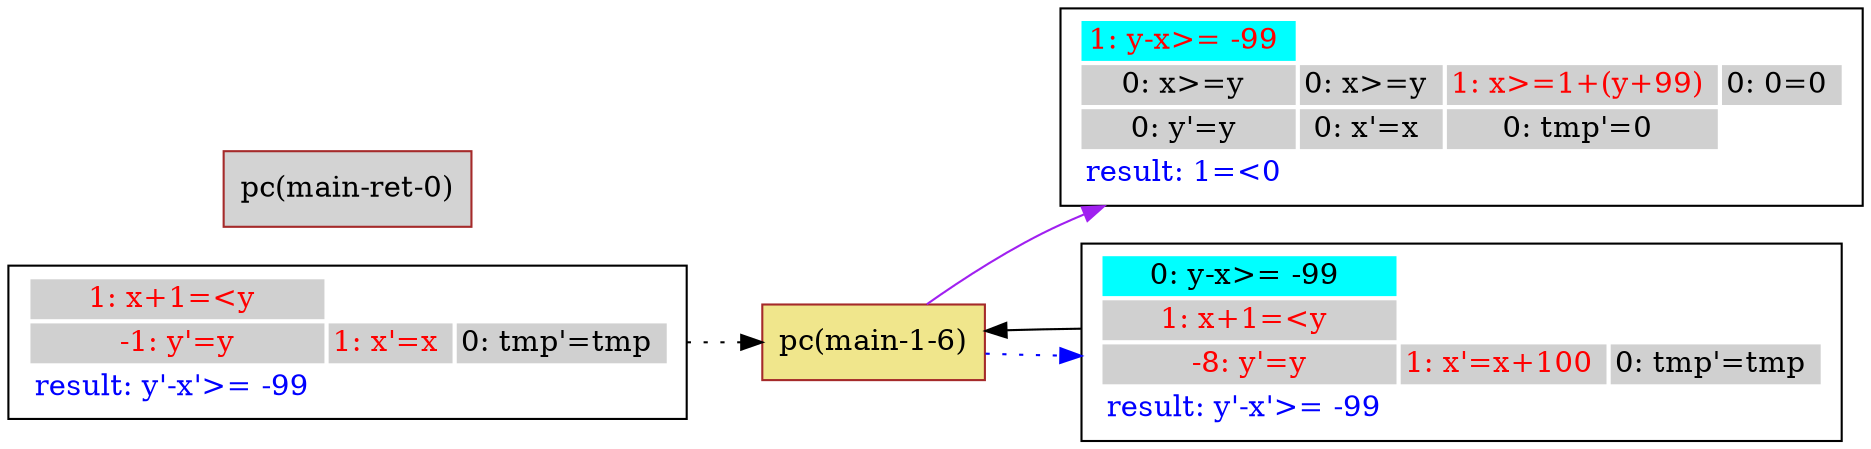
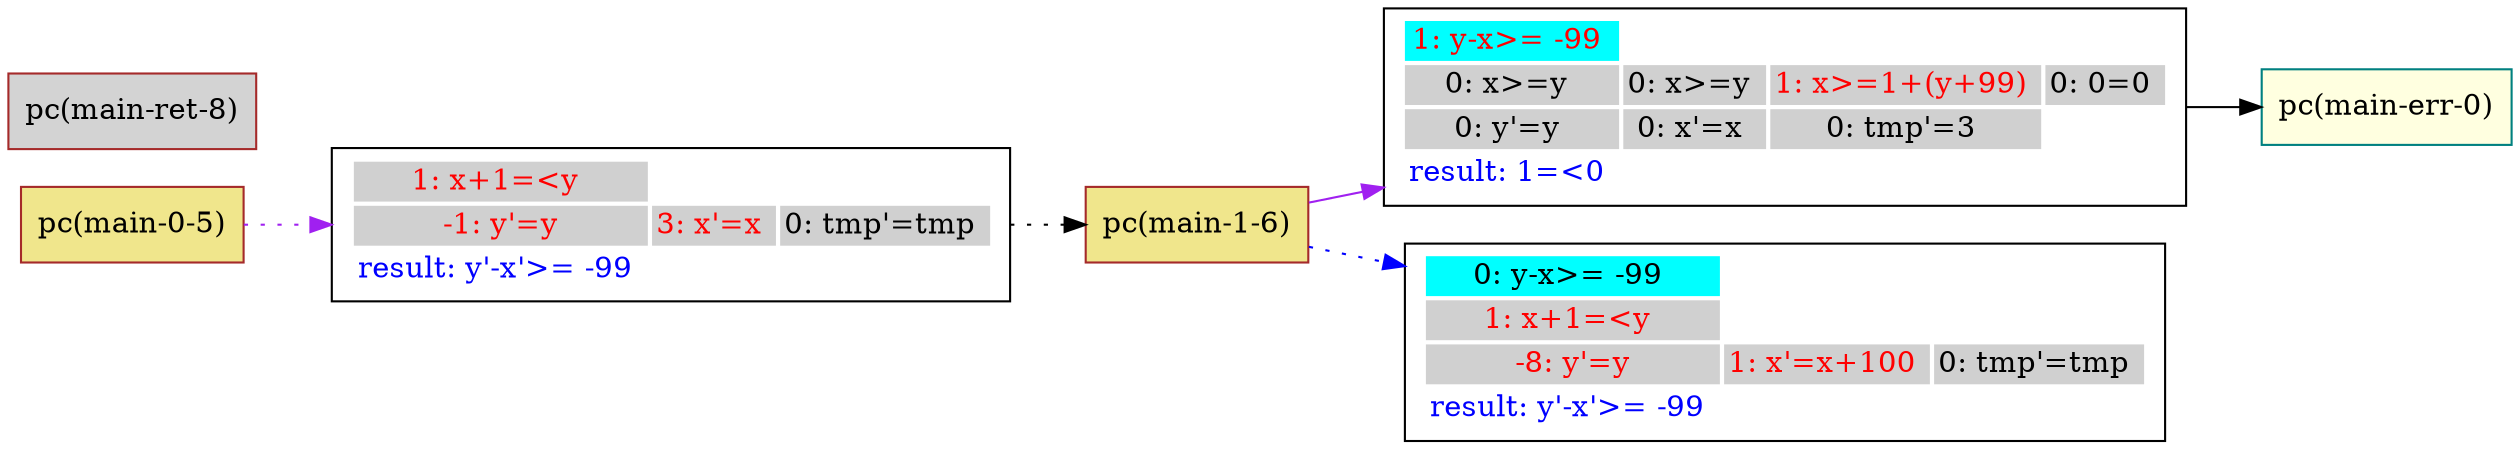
none -> (2387, 107)
(1582, 128) -> (1906, 128)
(348, 189) -> (132, 111)
none -> (132, 225)
(1044, 329) -> none
(391, 342) -> (714, 225)
